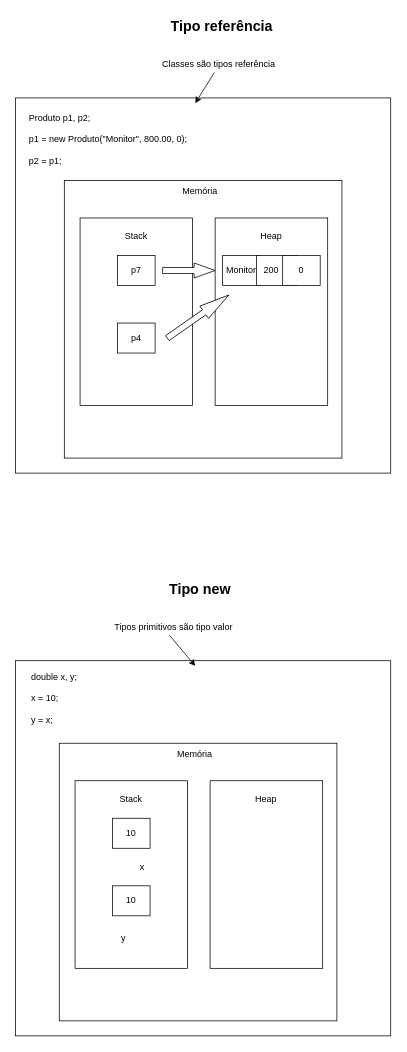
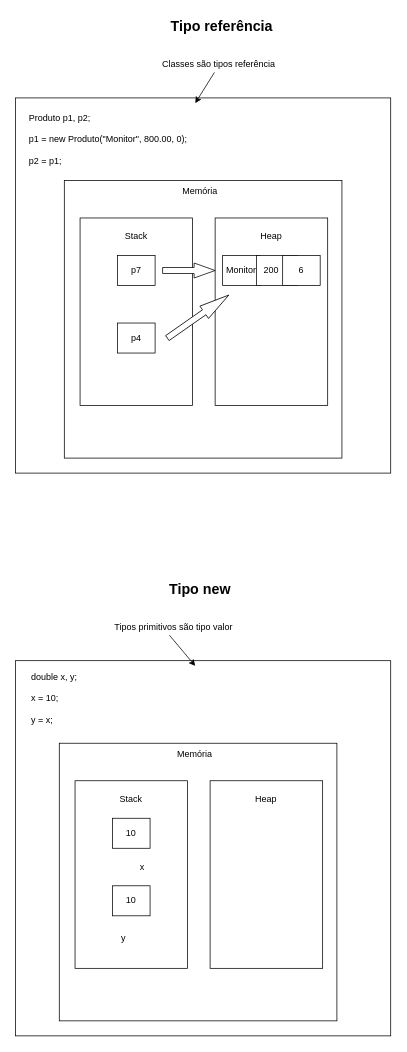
(301, 270) -> (301, 270)
